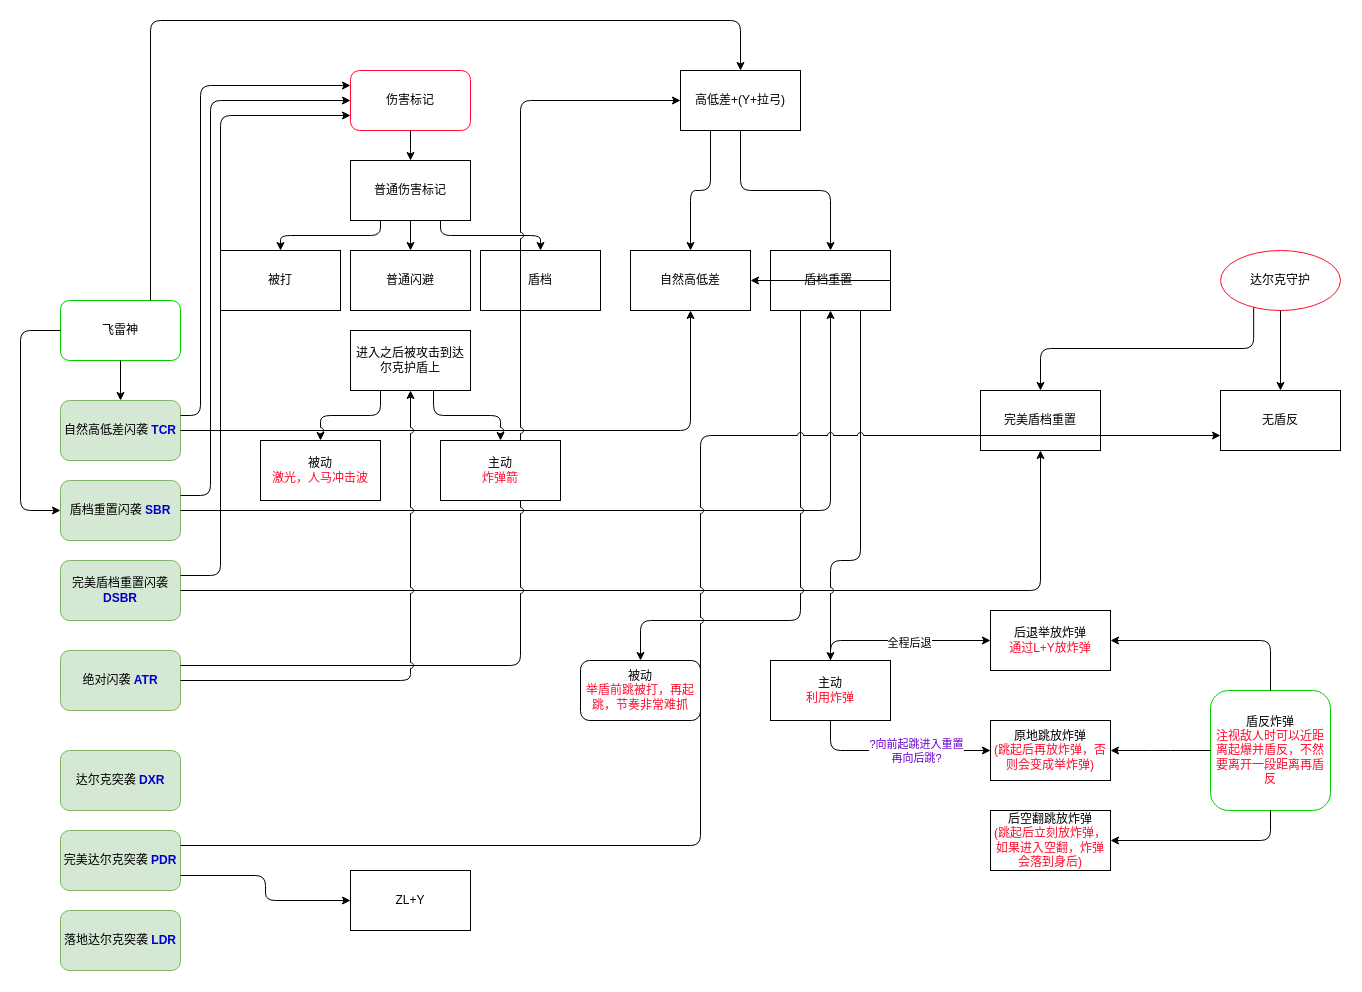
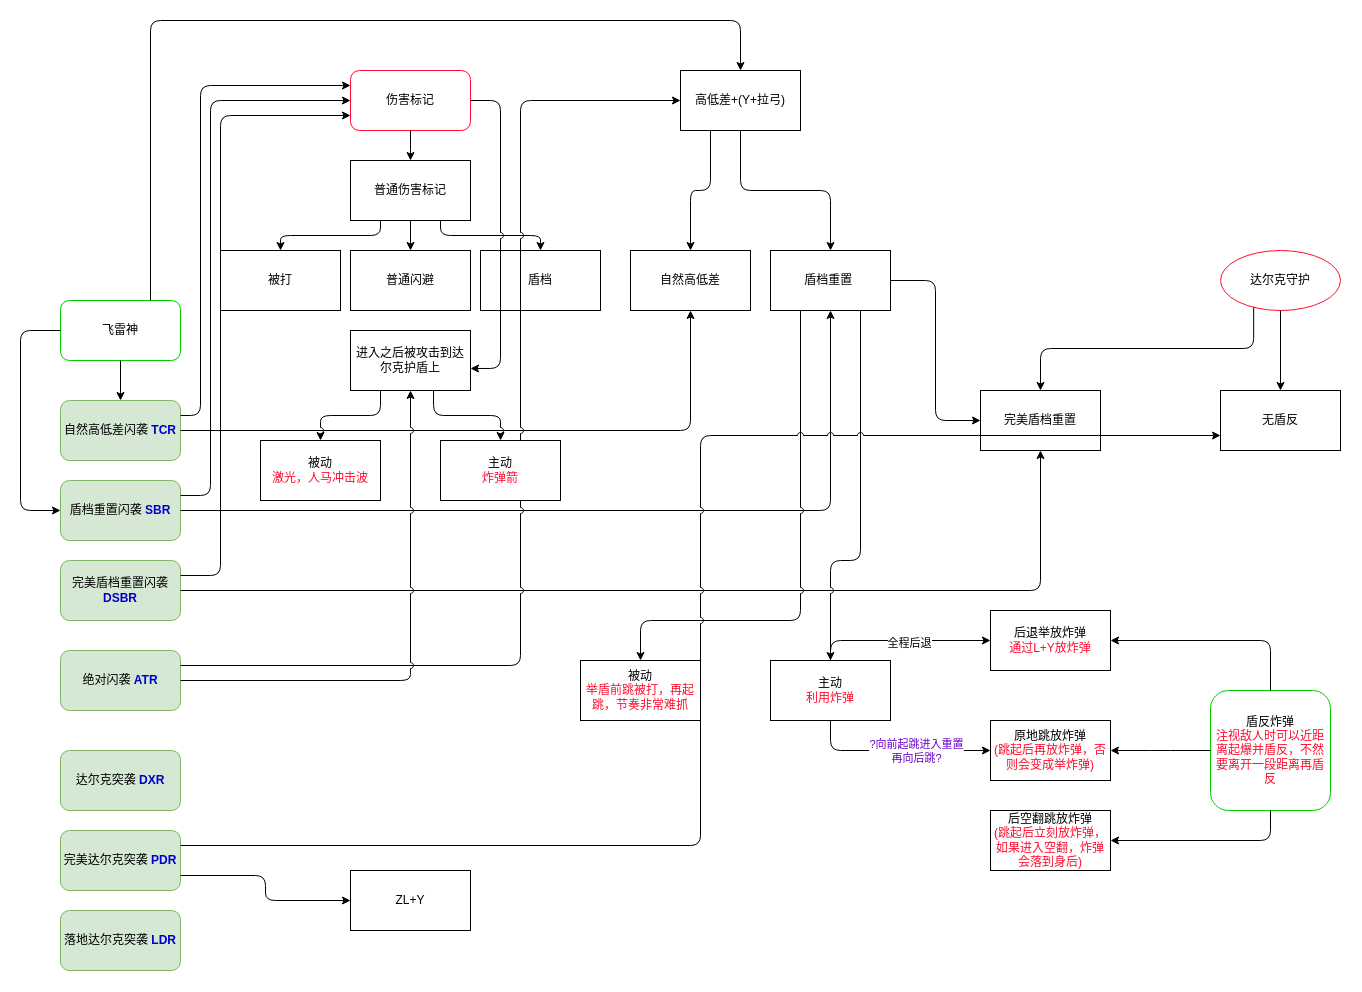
none -> (501, 233)
(826, 281) -> (936, 347)
(641, 691) -> (641, 691)
